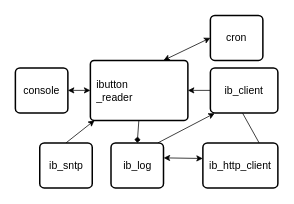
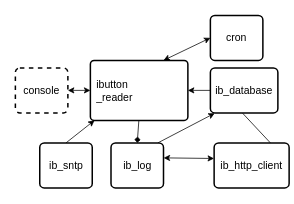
(42, 90) -> (42, 90)
(244, 90) -> (244, 90)
(240, 165) -> (252, 165)
